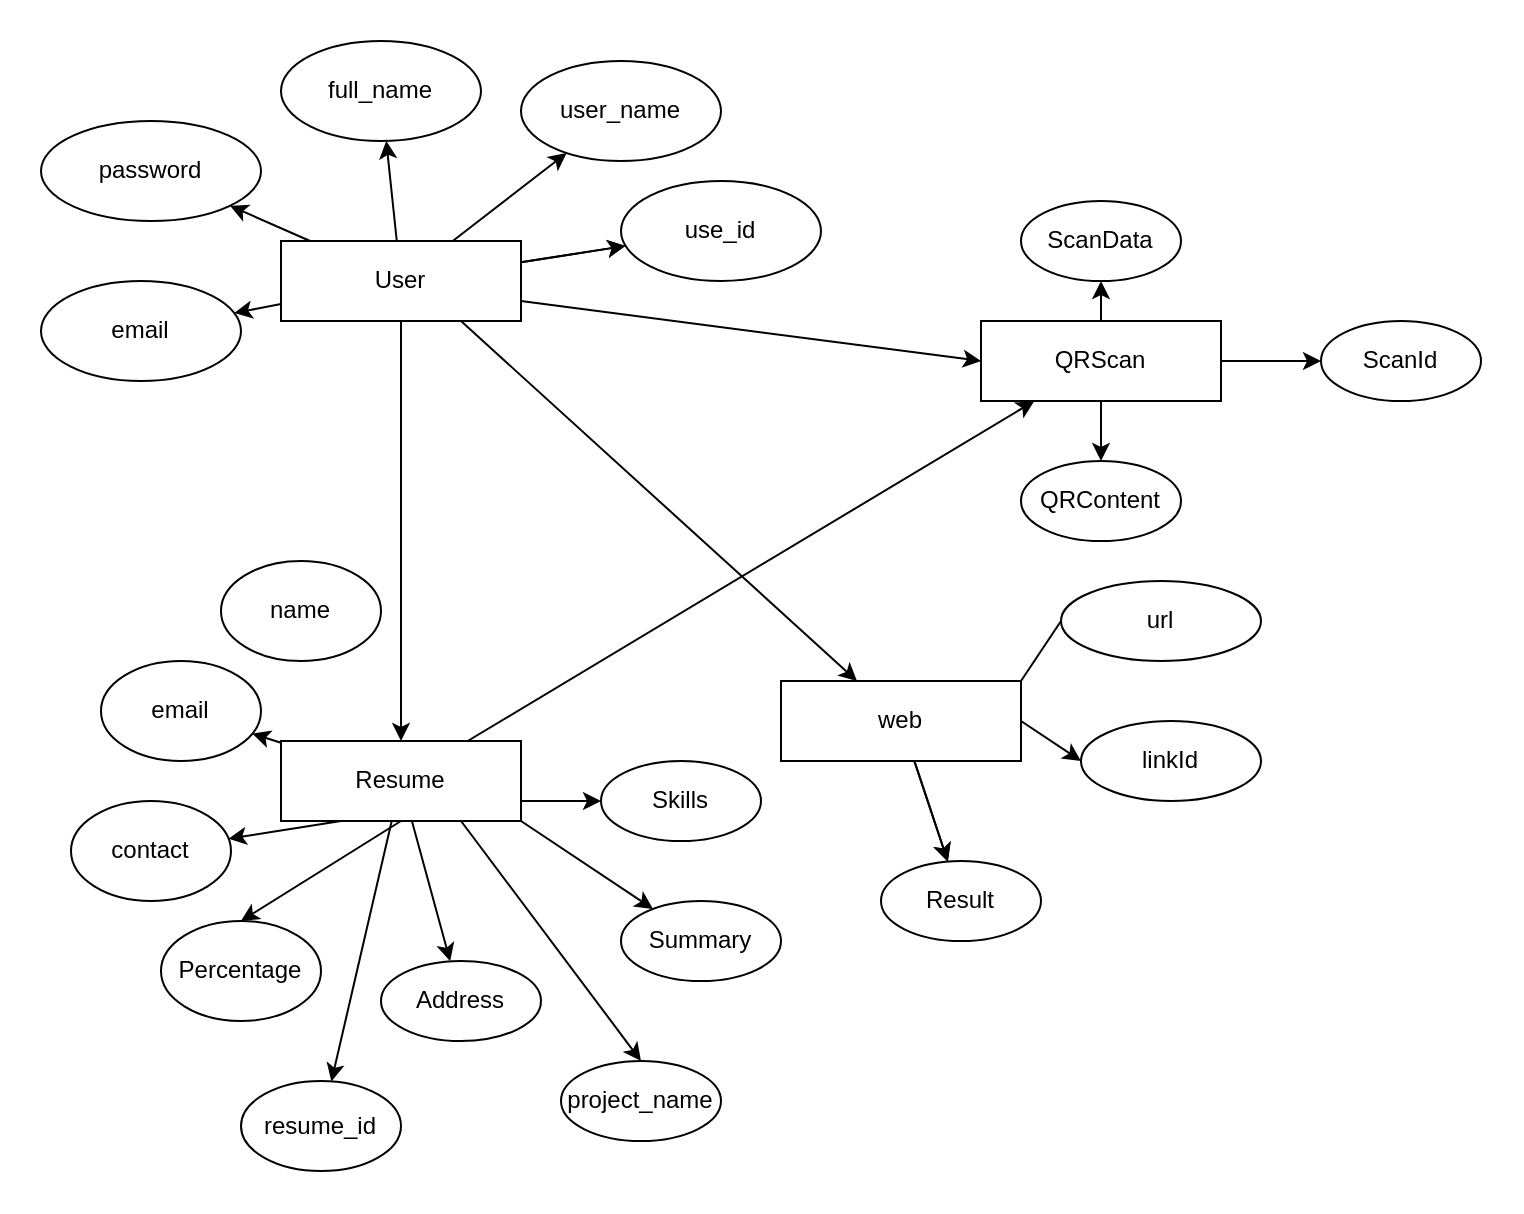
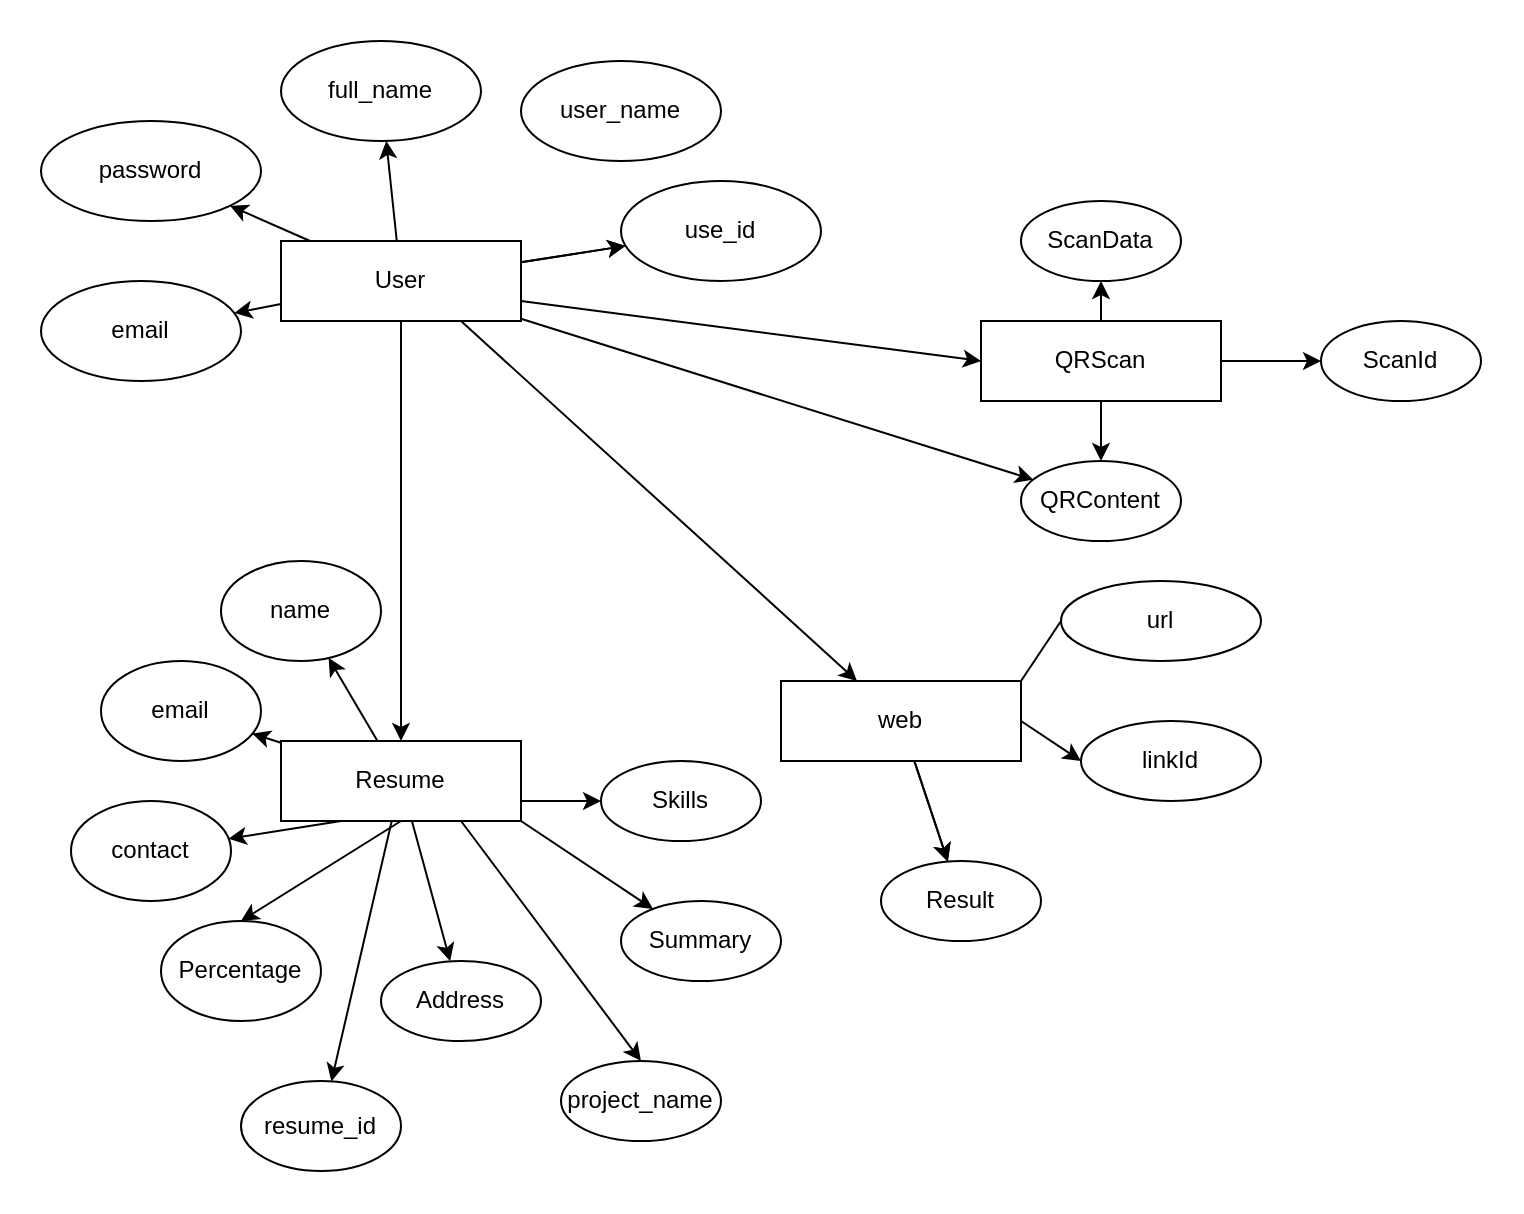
(504, 201) -> (732, 385)
(706, 598) -> (357, 705)
